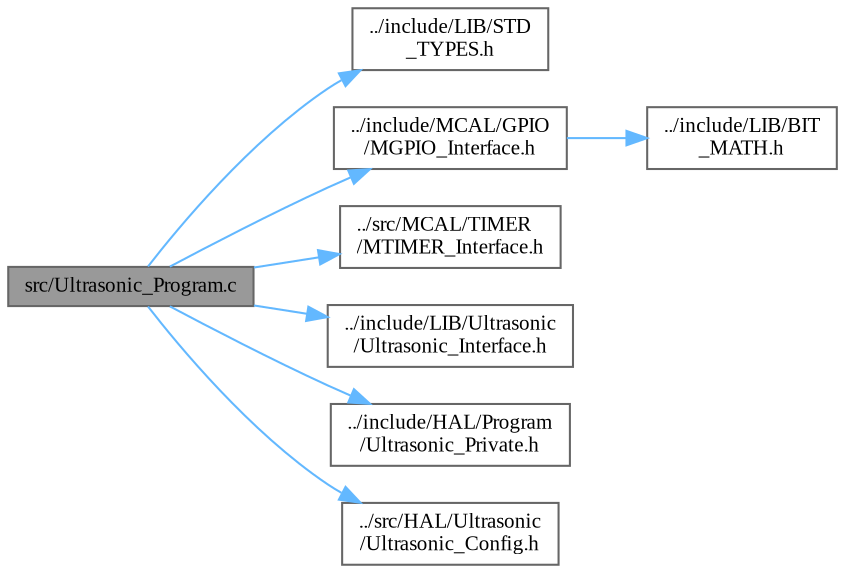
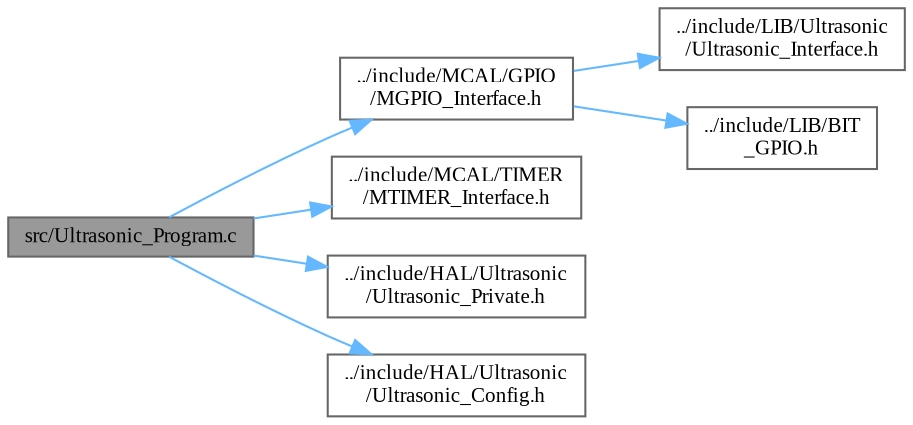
(450, 39) -> none
(742, 138) -> (782, 138)
(450, 237) -> (457, 188)
(280, 310) -> (606, 66)
(450, 435) -> (457, 286)
(450, 534) -> (457, 385)
